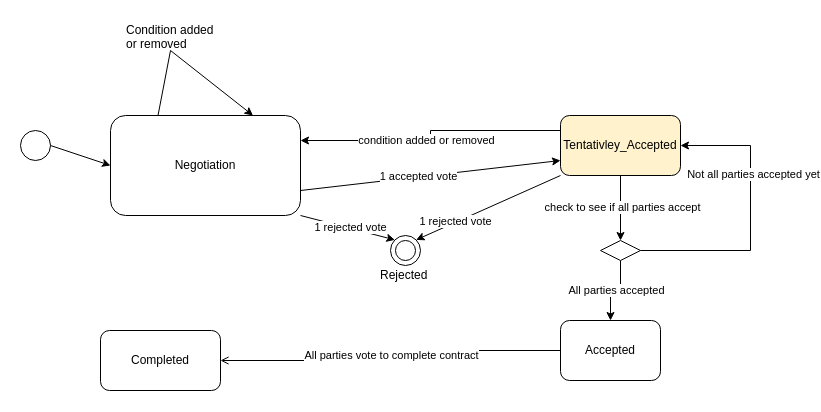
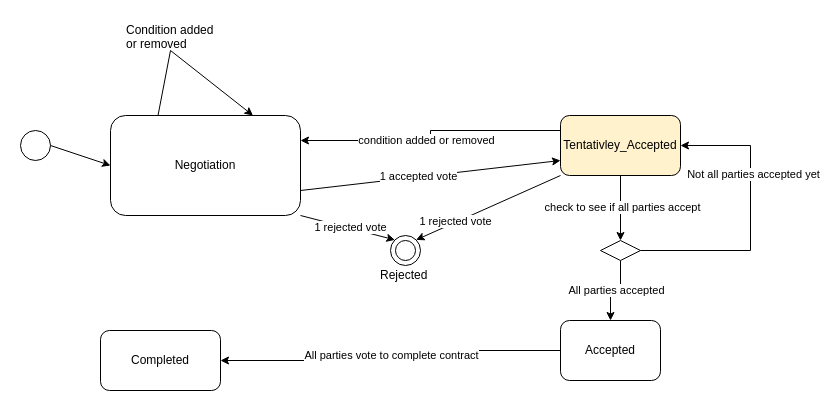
(226, 361) -> (228, 361)
